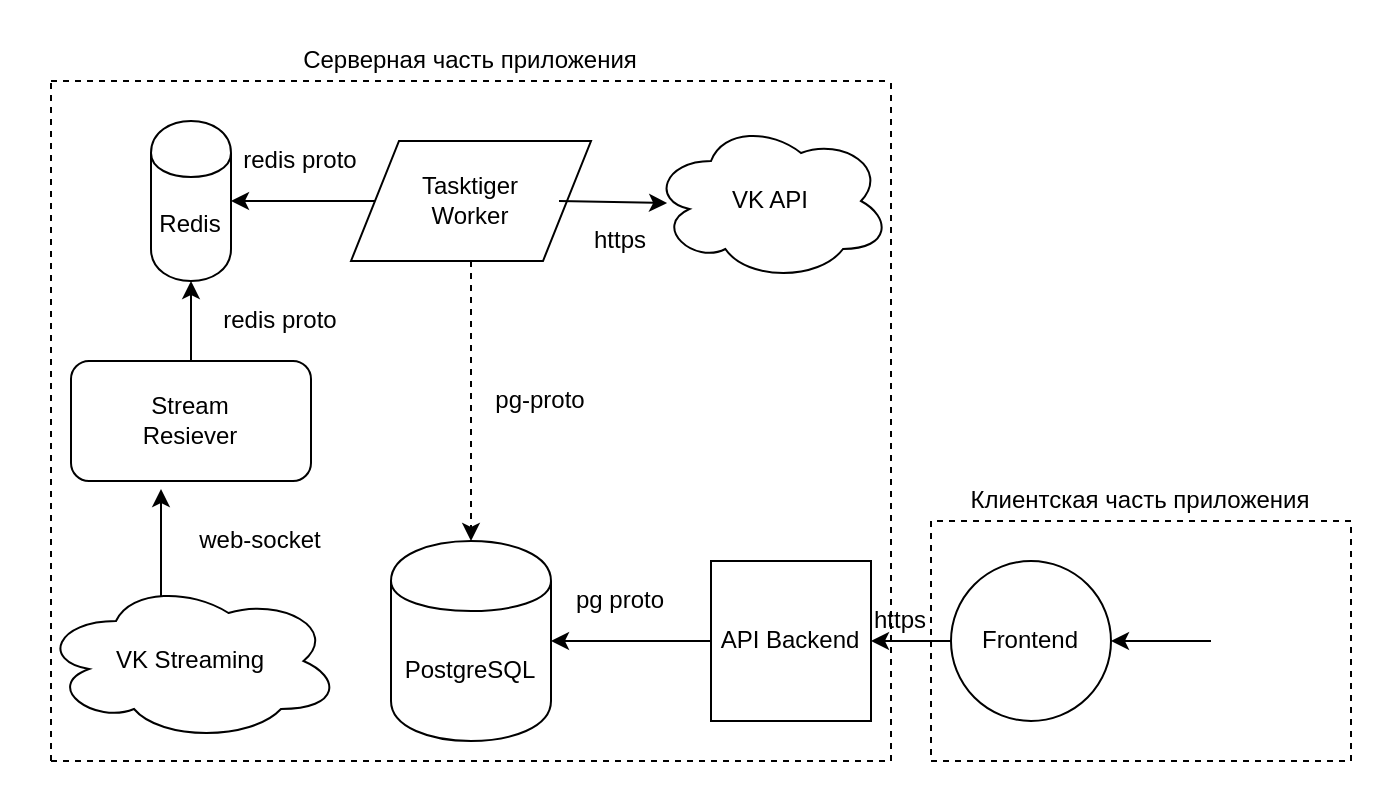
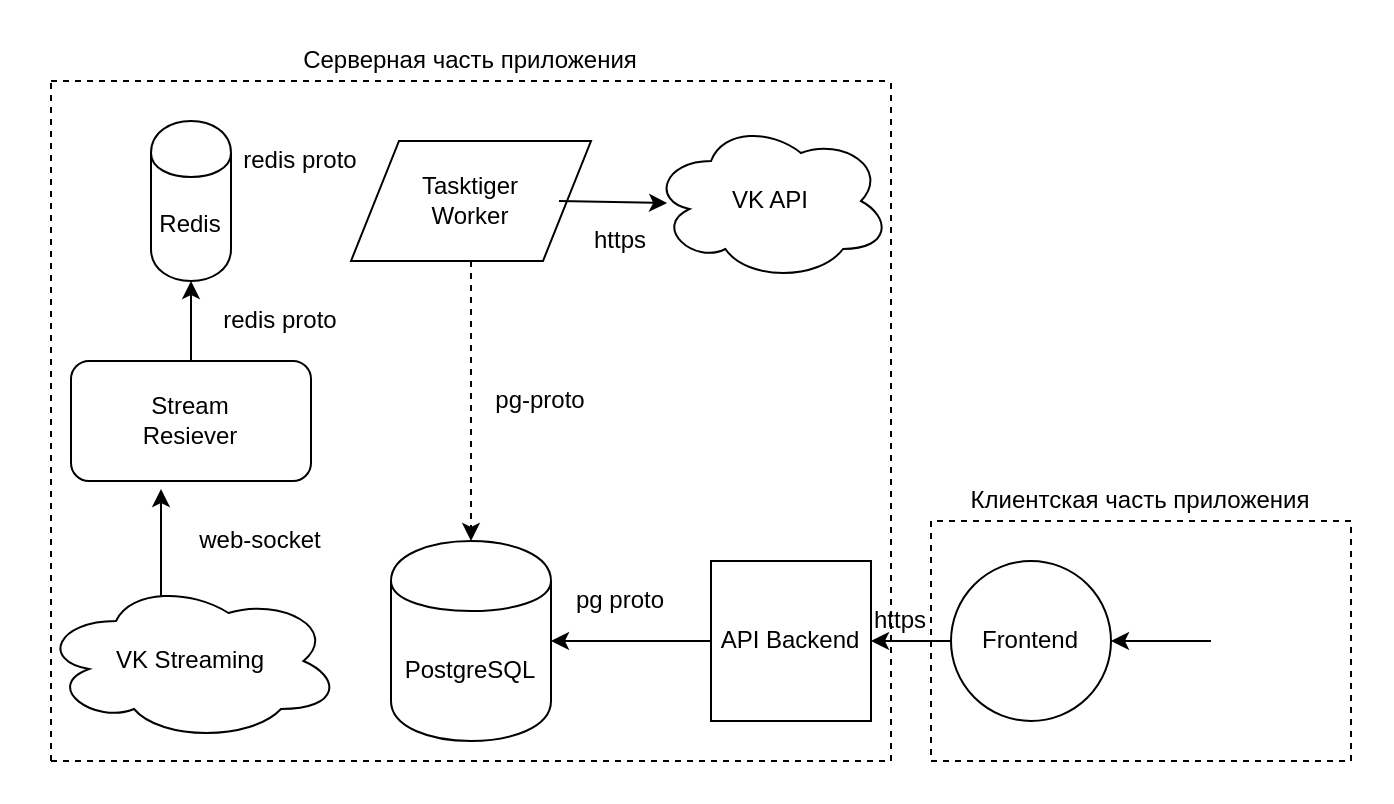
(310, 201) -> none
